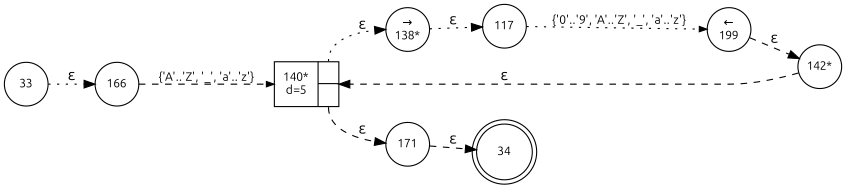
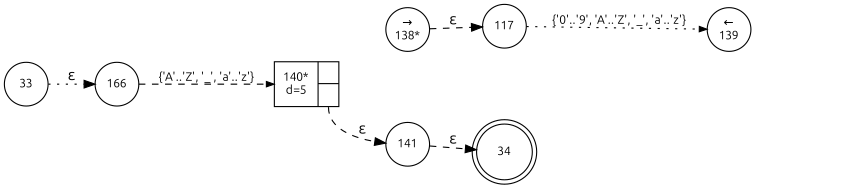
(451, 28) -> (451, 28)
(729, 30) -> (729, 30)
(345, 38) -> none
(820, 67) -> none
(408, 144) -> (408, 144)
